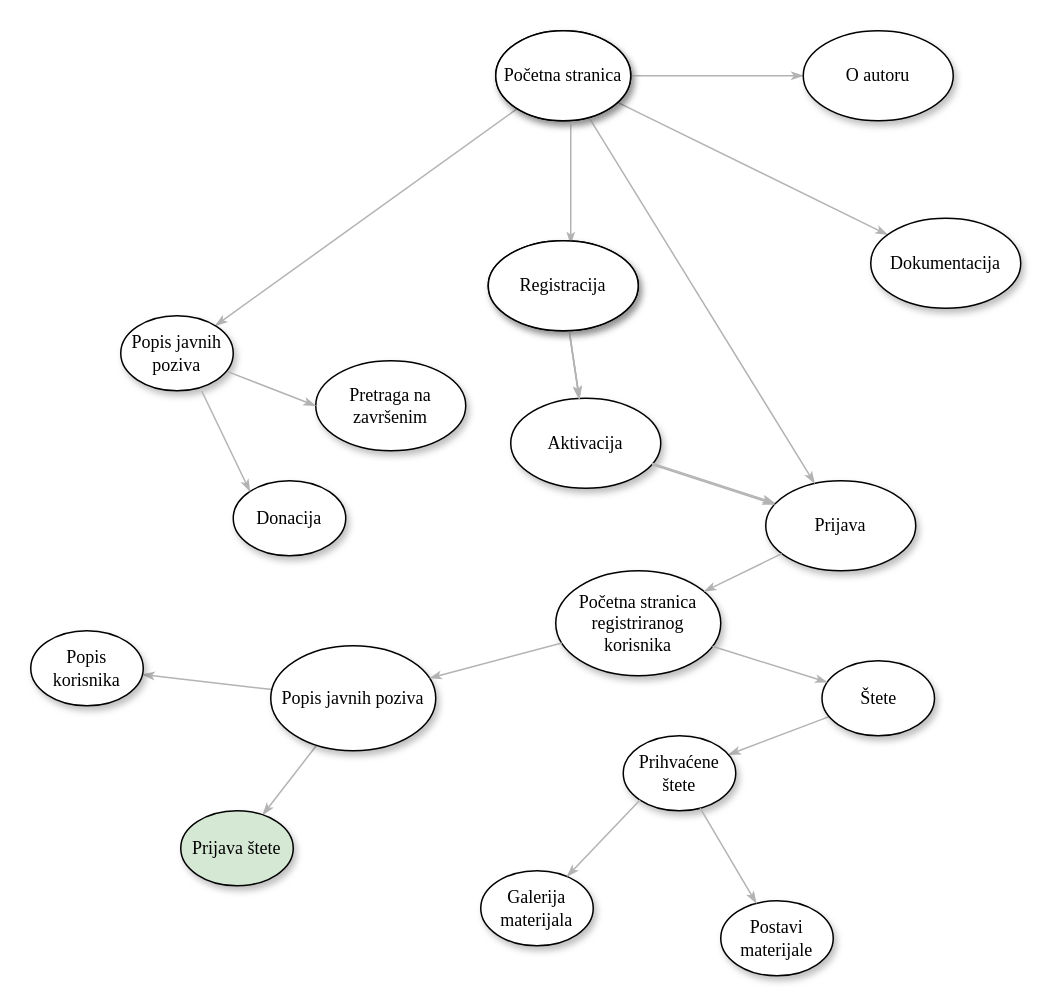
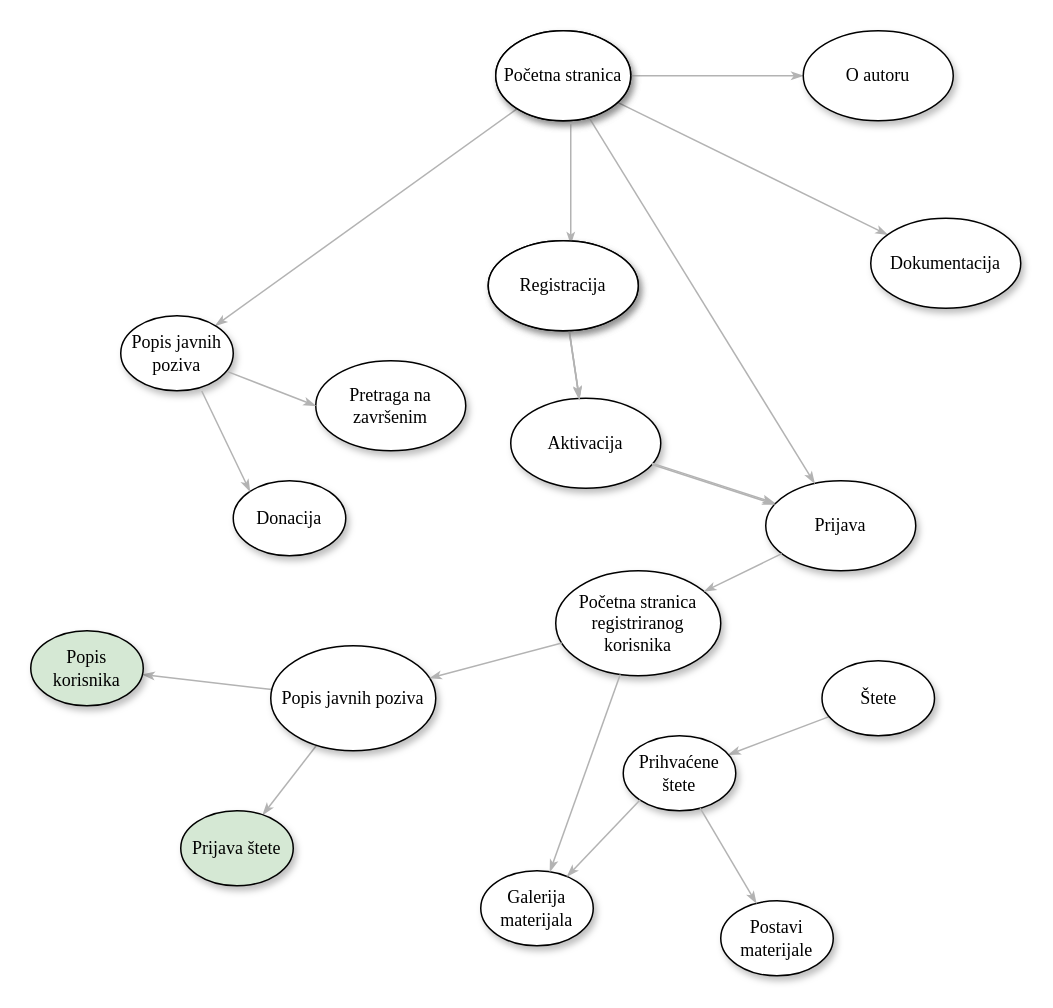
(765, 663) -> (586, 769)
(87, 668) -> (87, 668)
